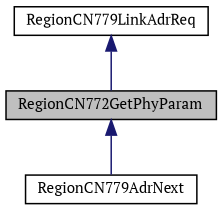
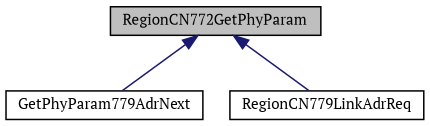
(111, 71) -> (277, 67)
(111, 189) -> (104, 105)
